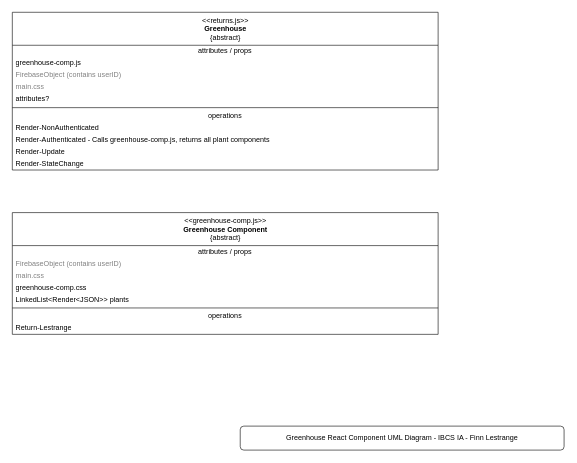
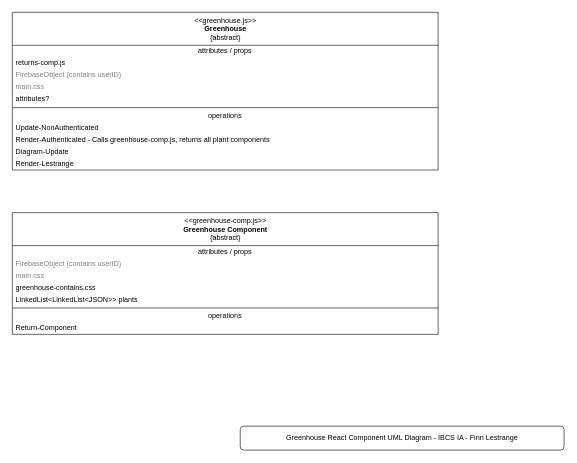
(226, 29) -> (226, 29)
(51, 63) -> (45, 63)
(61, 128) -> (61, 128)
(42, 152) -> (43, 152)
(52, 164) -> (48, 164)
(53, 288) -> (60, 288)
(75, 300) -> (81, 300)
(48, 329) -> (48, 329)
